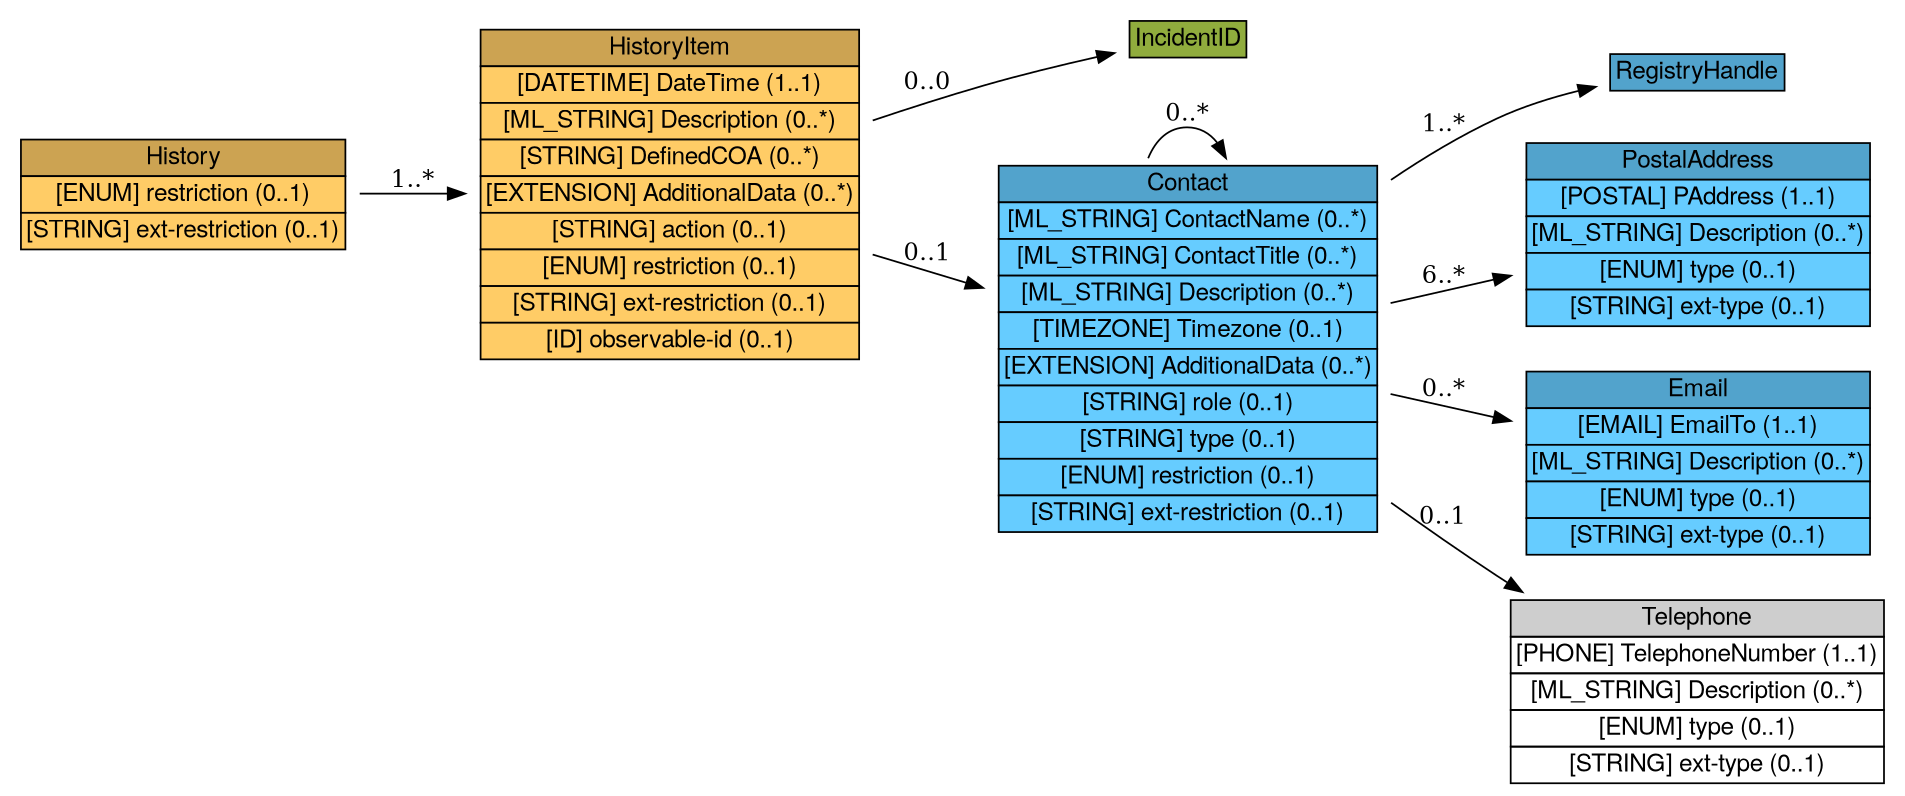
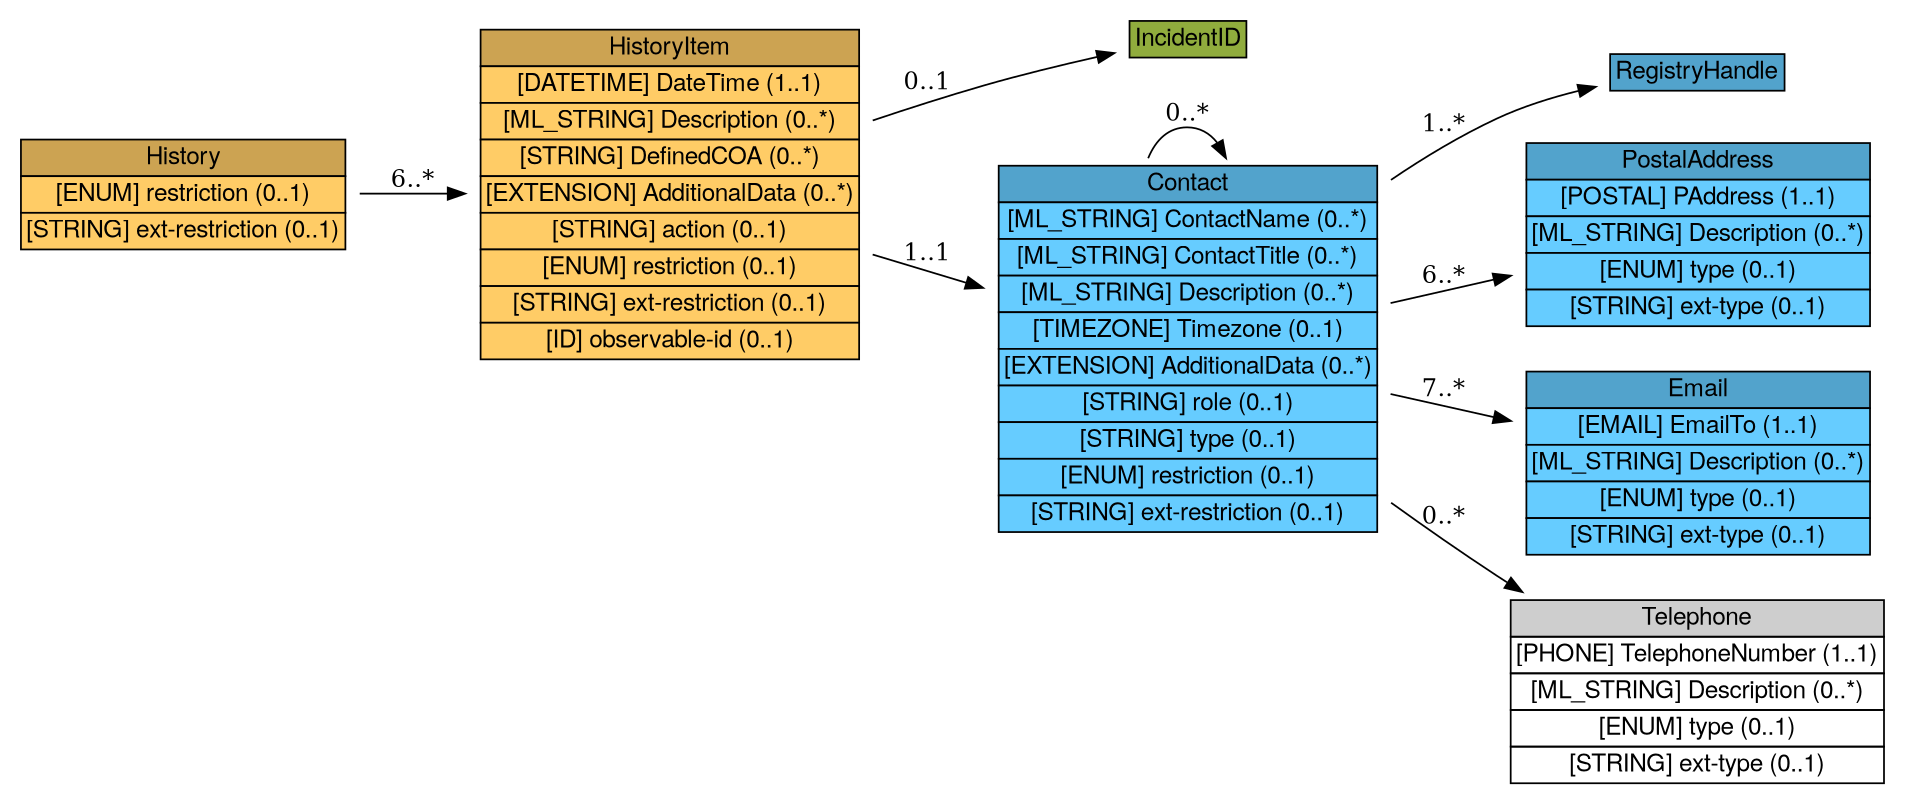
(928, 83) -> (928, 83)
(413, 181) -> (413, 181)
(928, 254) -> (928, 254)
(1444, 390) -> (1444, 390)
(1444, 517) -> (1444, 517)
